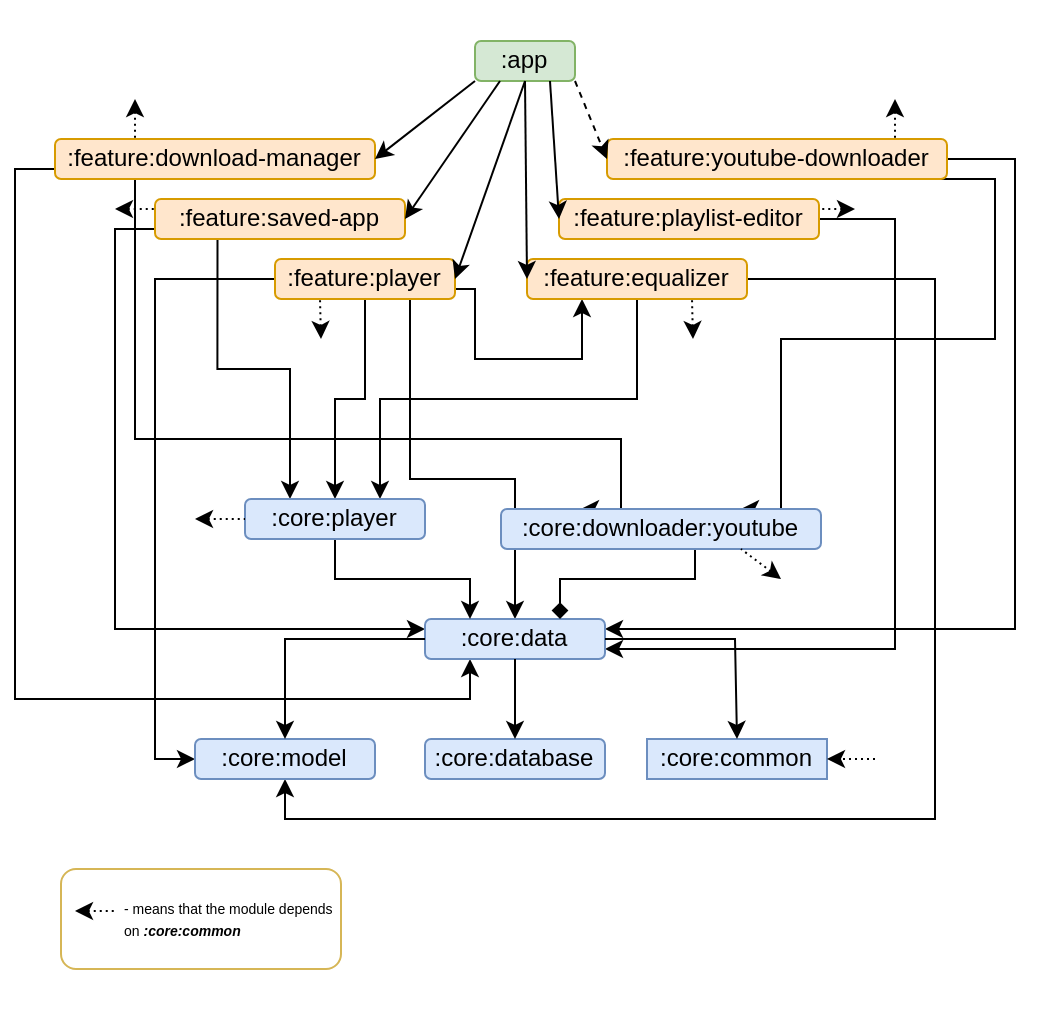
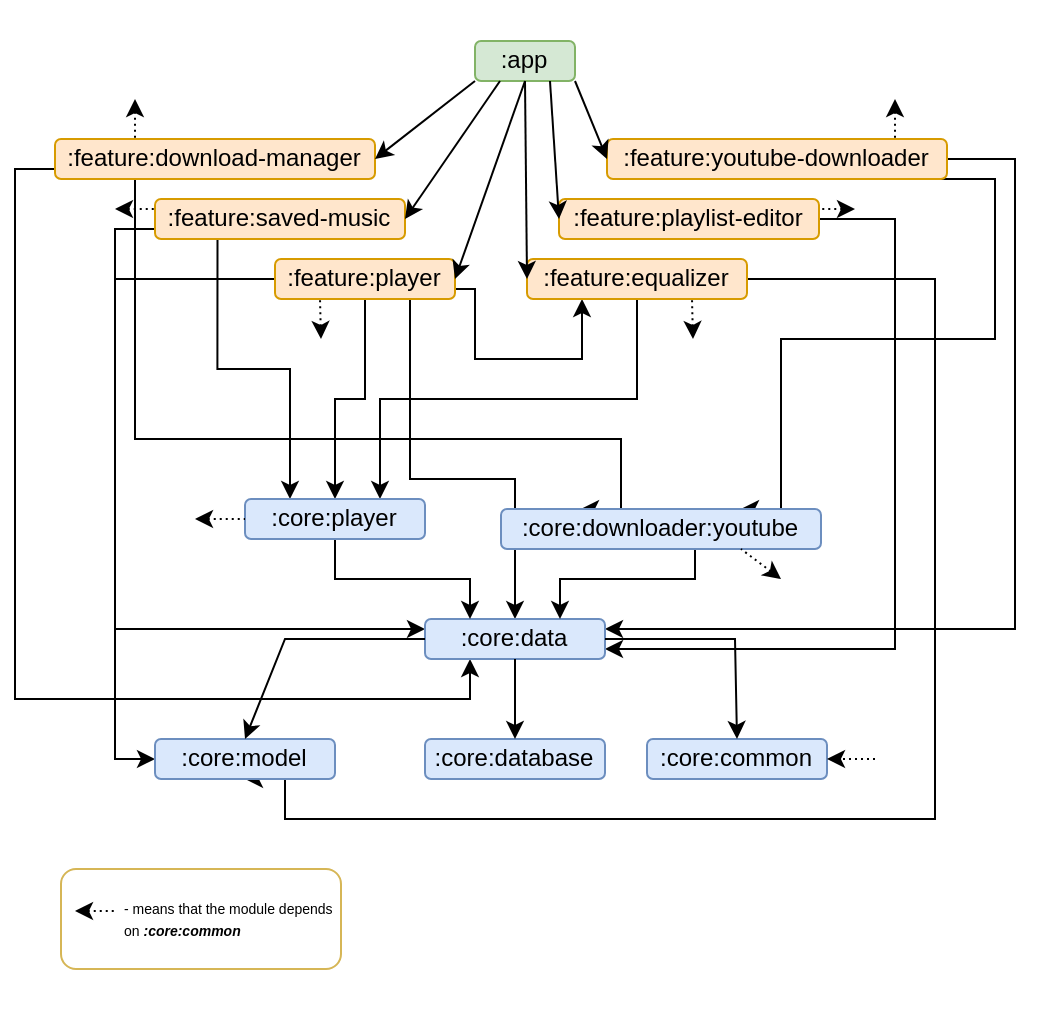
(589, 115) -> (589, 115)
(280, 219) -> (280, 219)
(560, 603) -> (560, 604)
(285, 759) -> (245, 759)
(737, 759) -> (737, 759)
